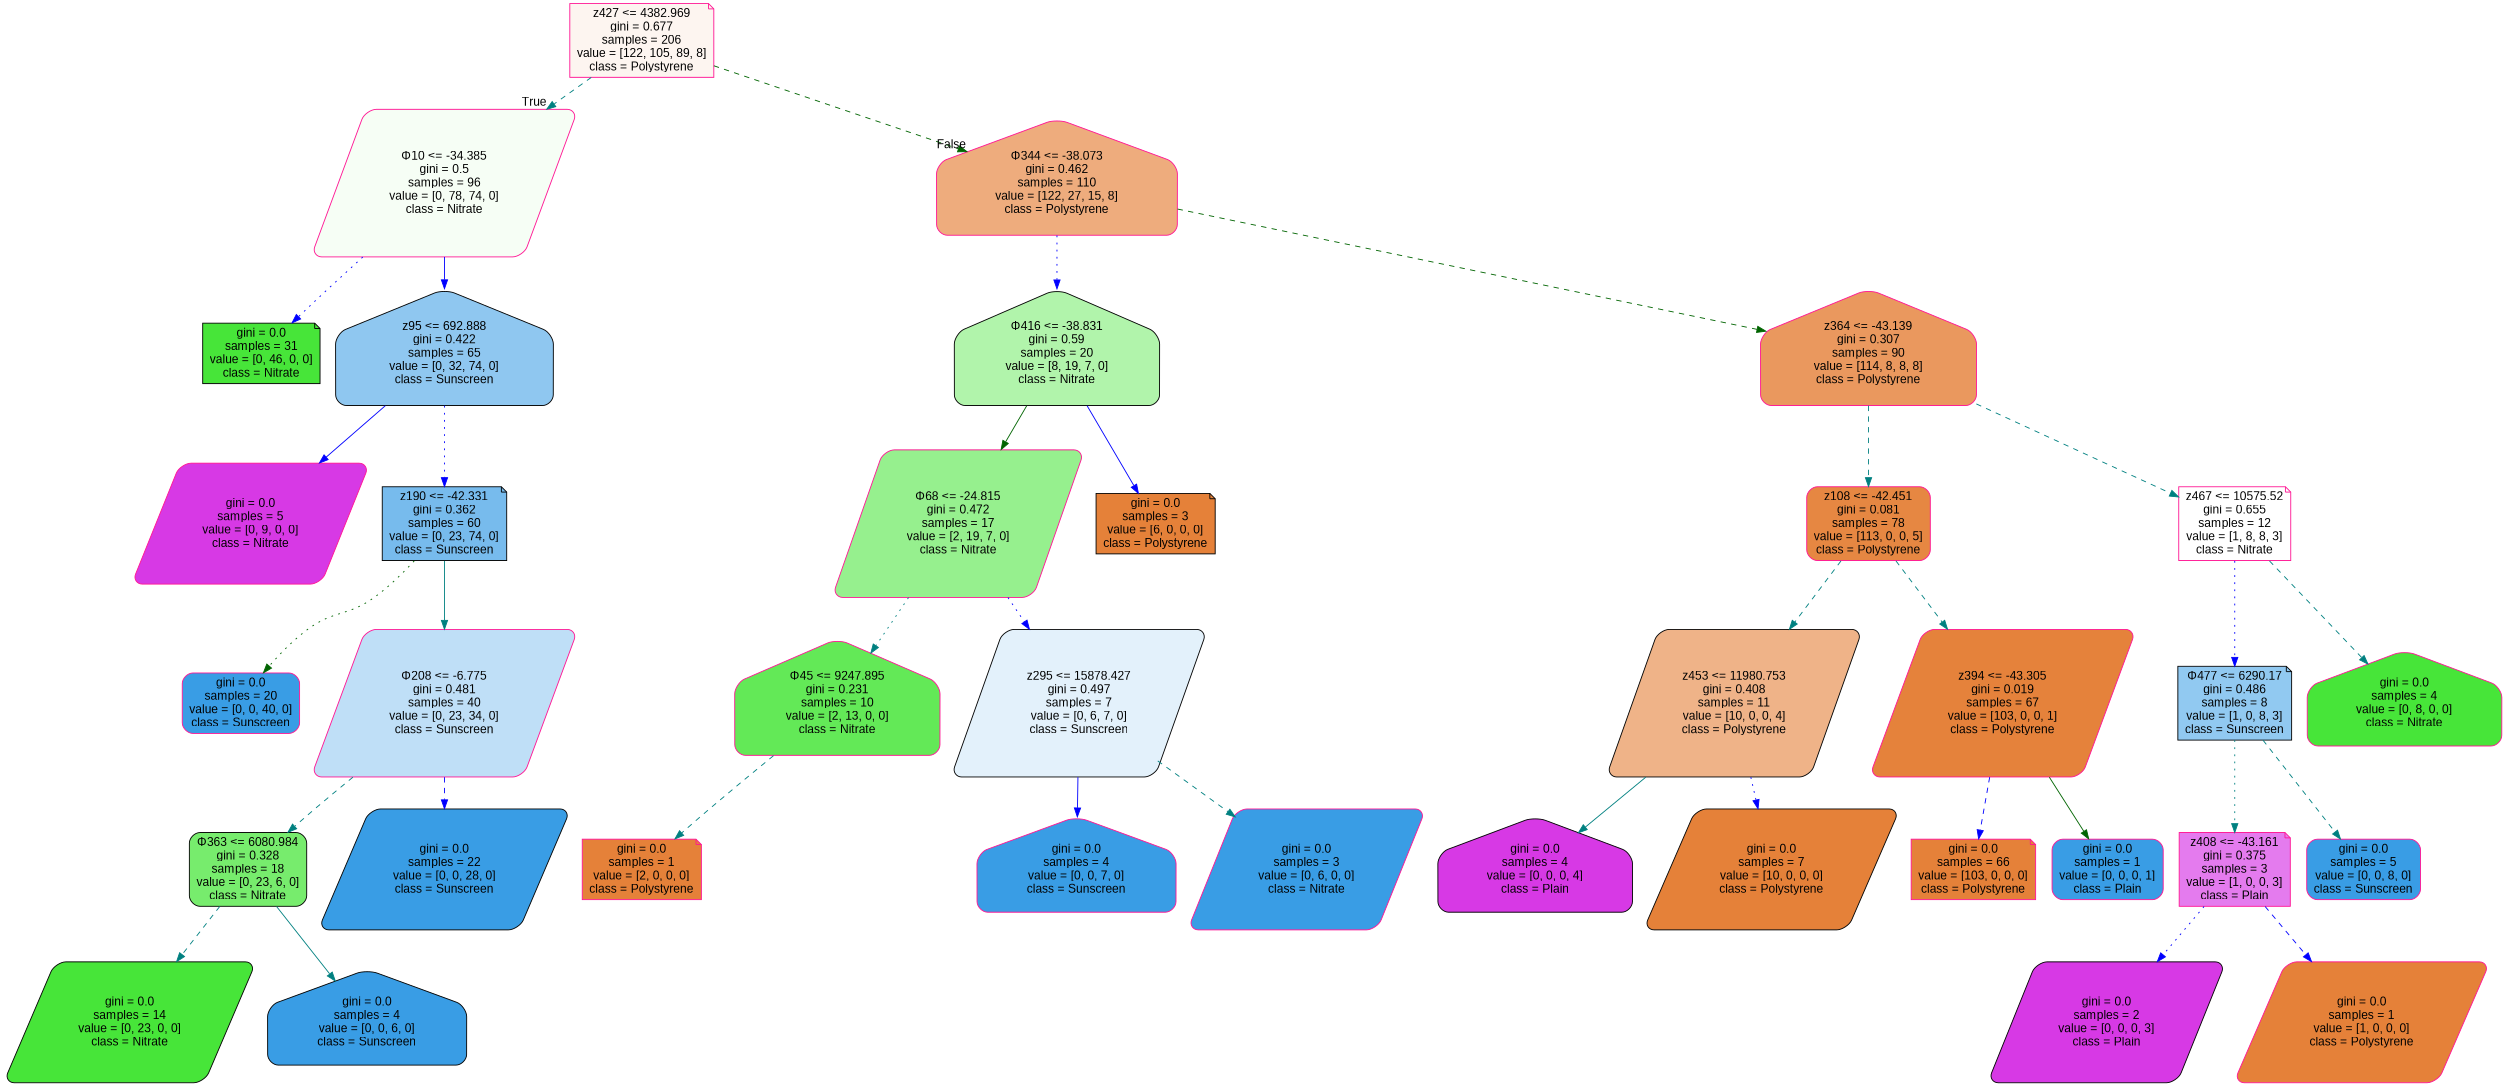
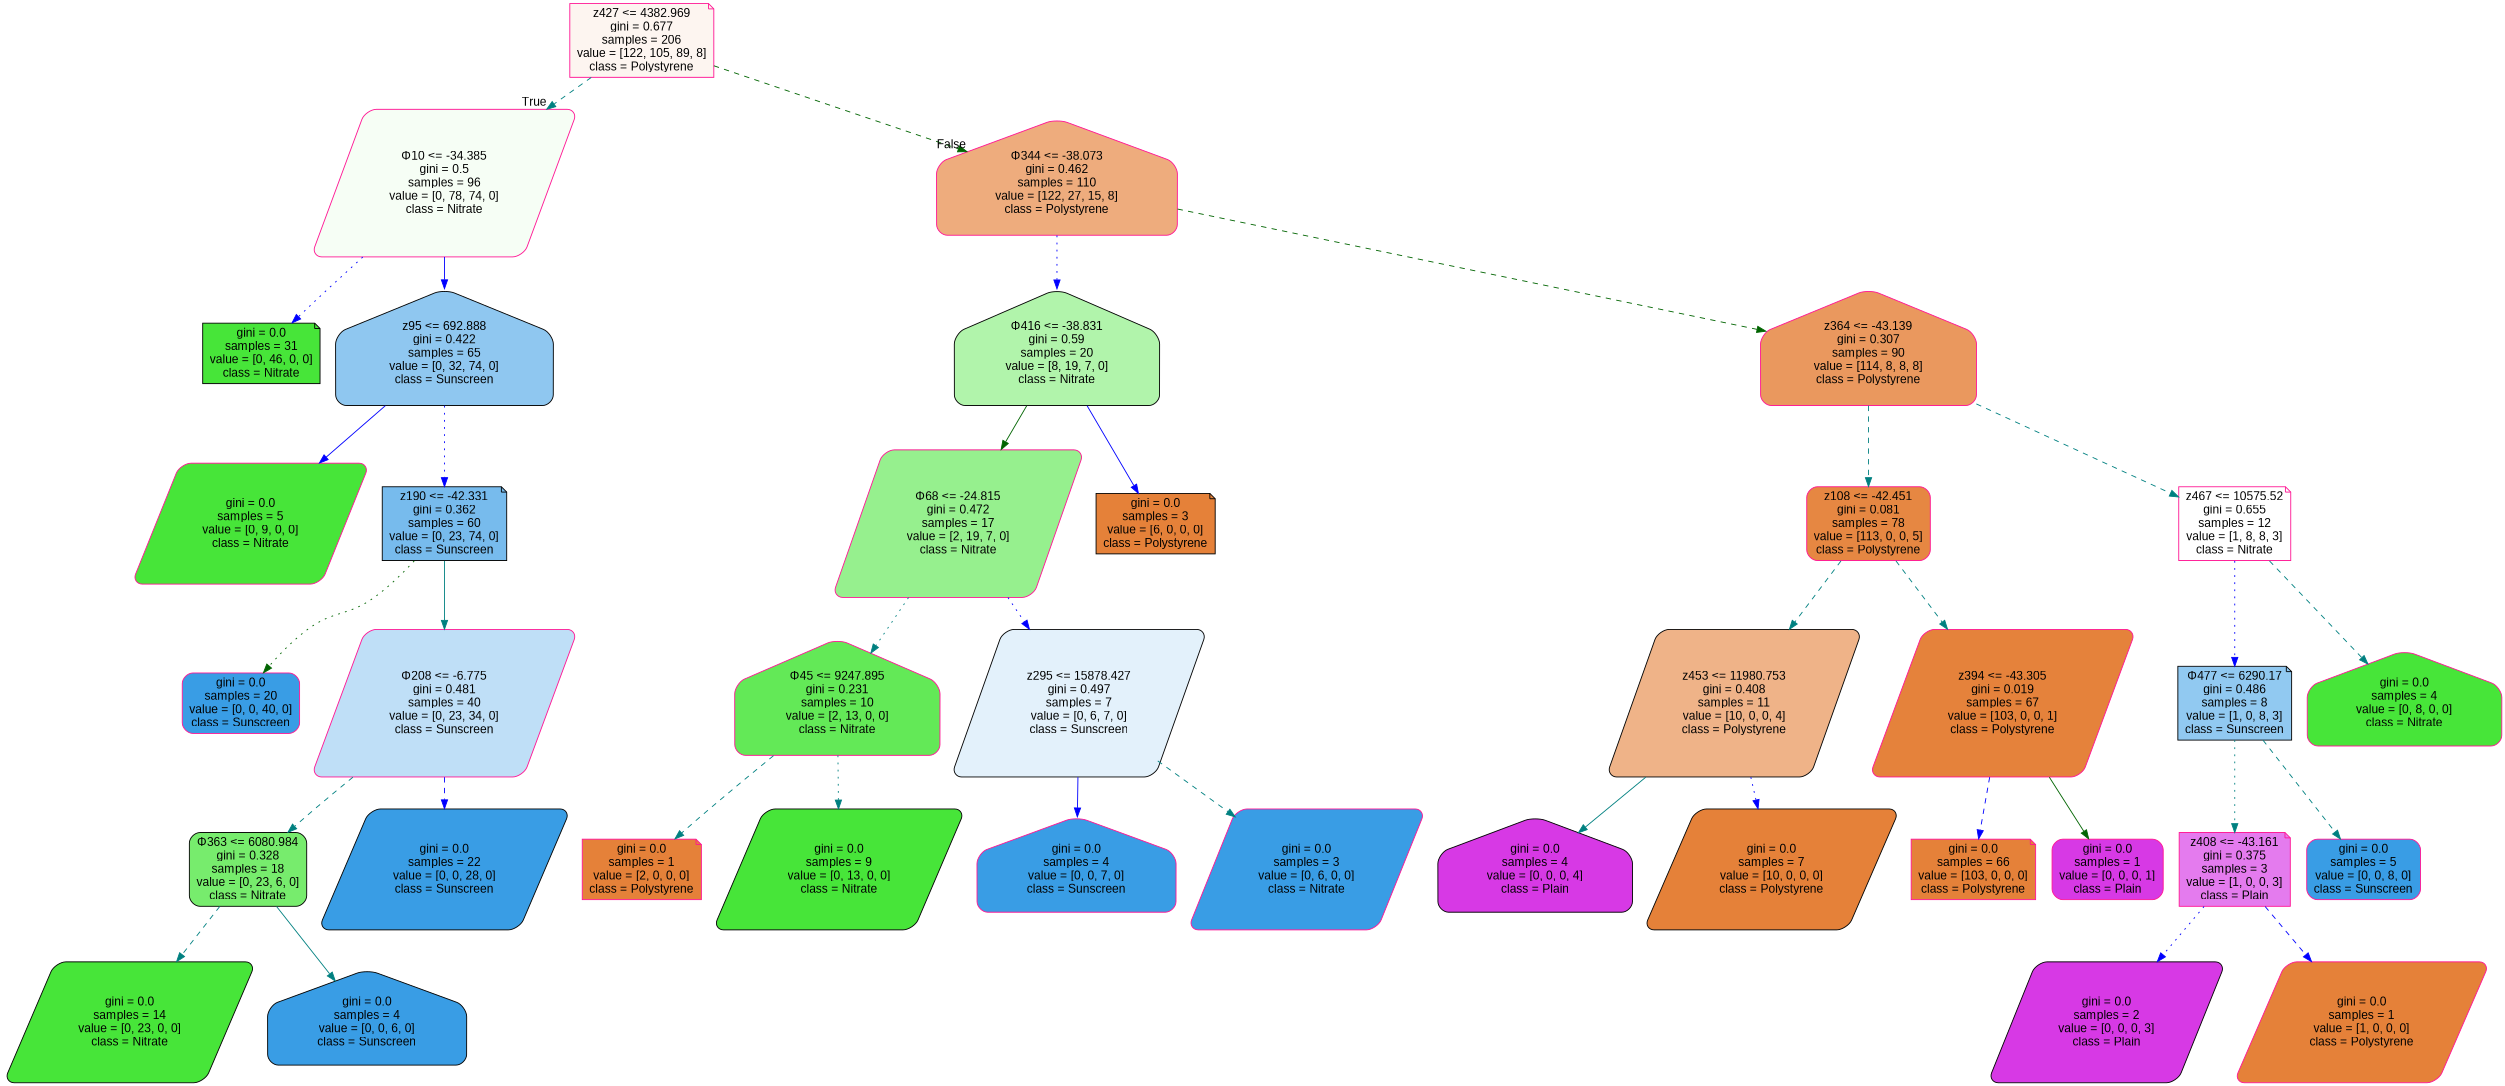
(251, 524) -> (251, 524)
none -> (839, 869)
(2108, 869) -> (2108, 869)
